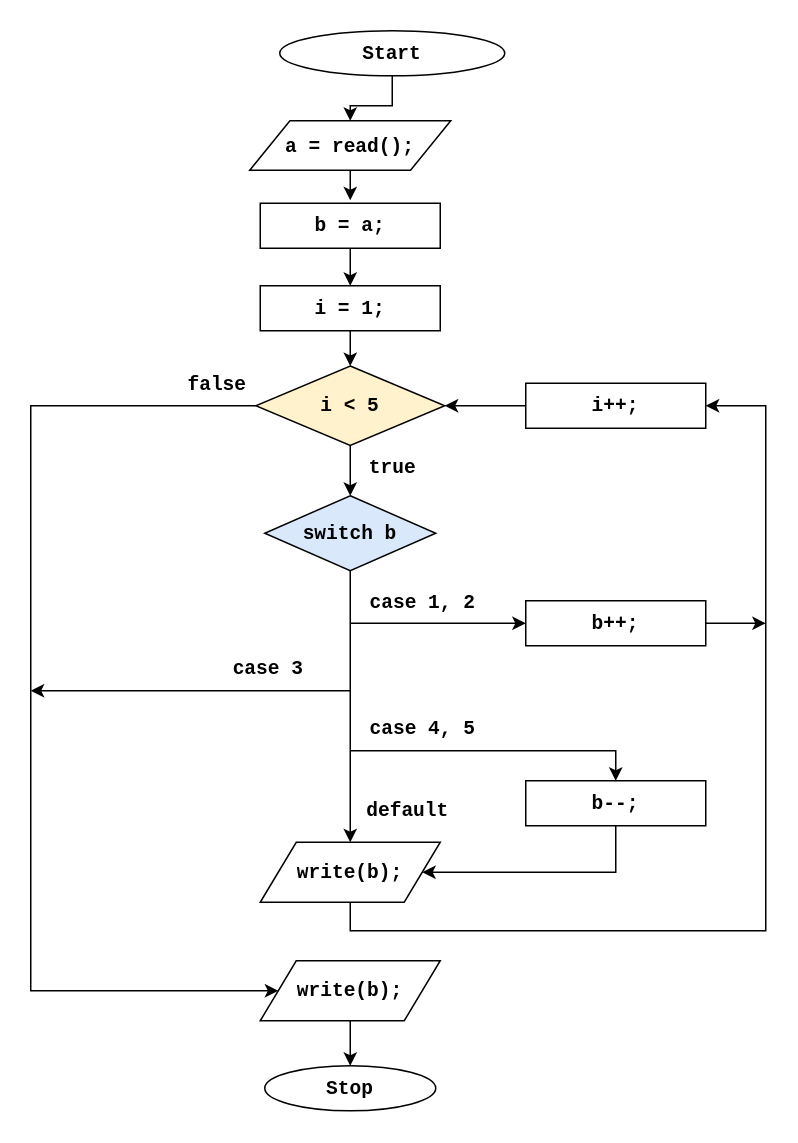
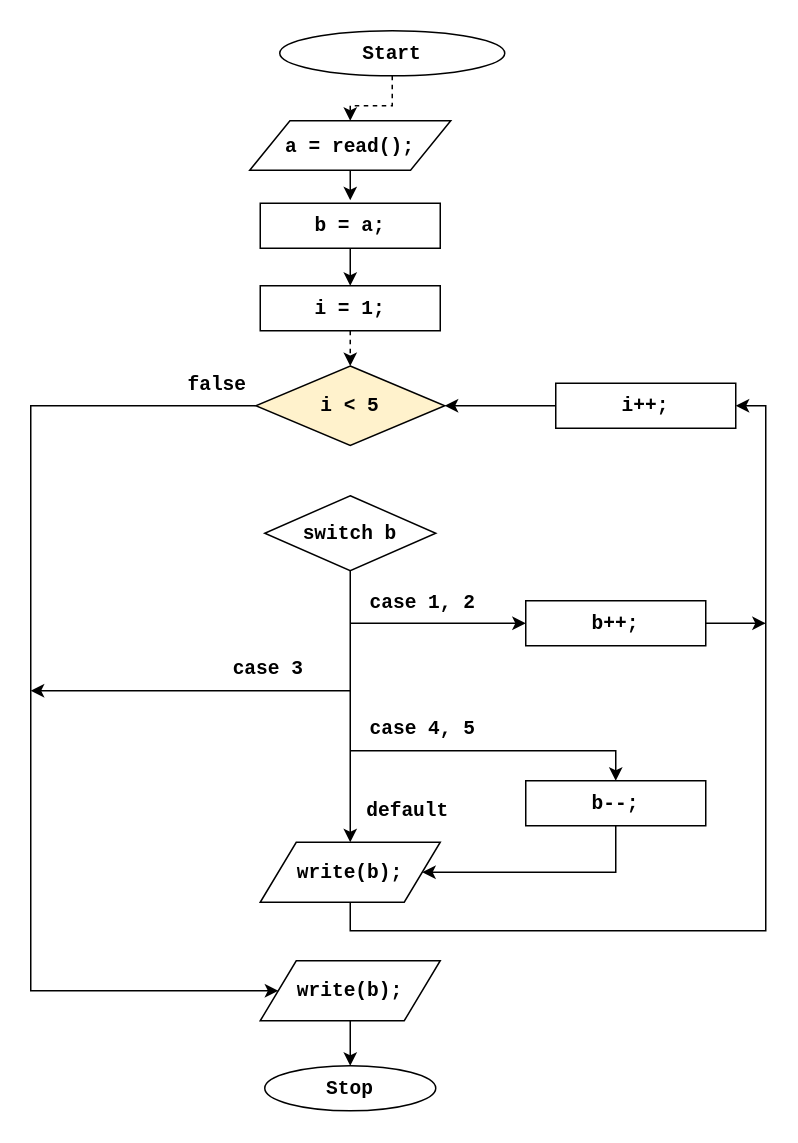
(384, 106) -> (384, 106)
(350, 344) -> (350, 344)
(616, 406) -> (646, 406)
(350, 466) -> none
(350, 533) -> (350, 533)
